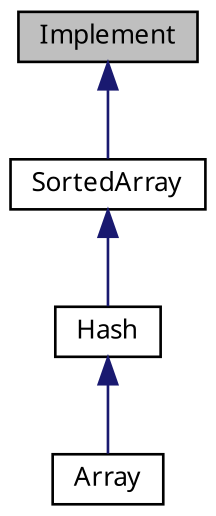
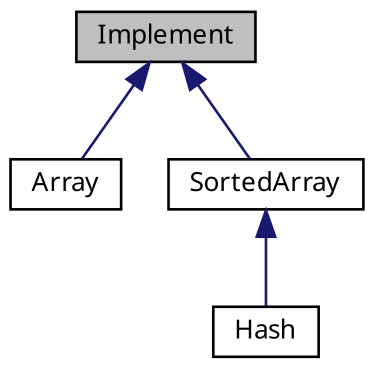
(108, 419) -> (108, 122)
